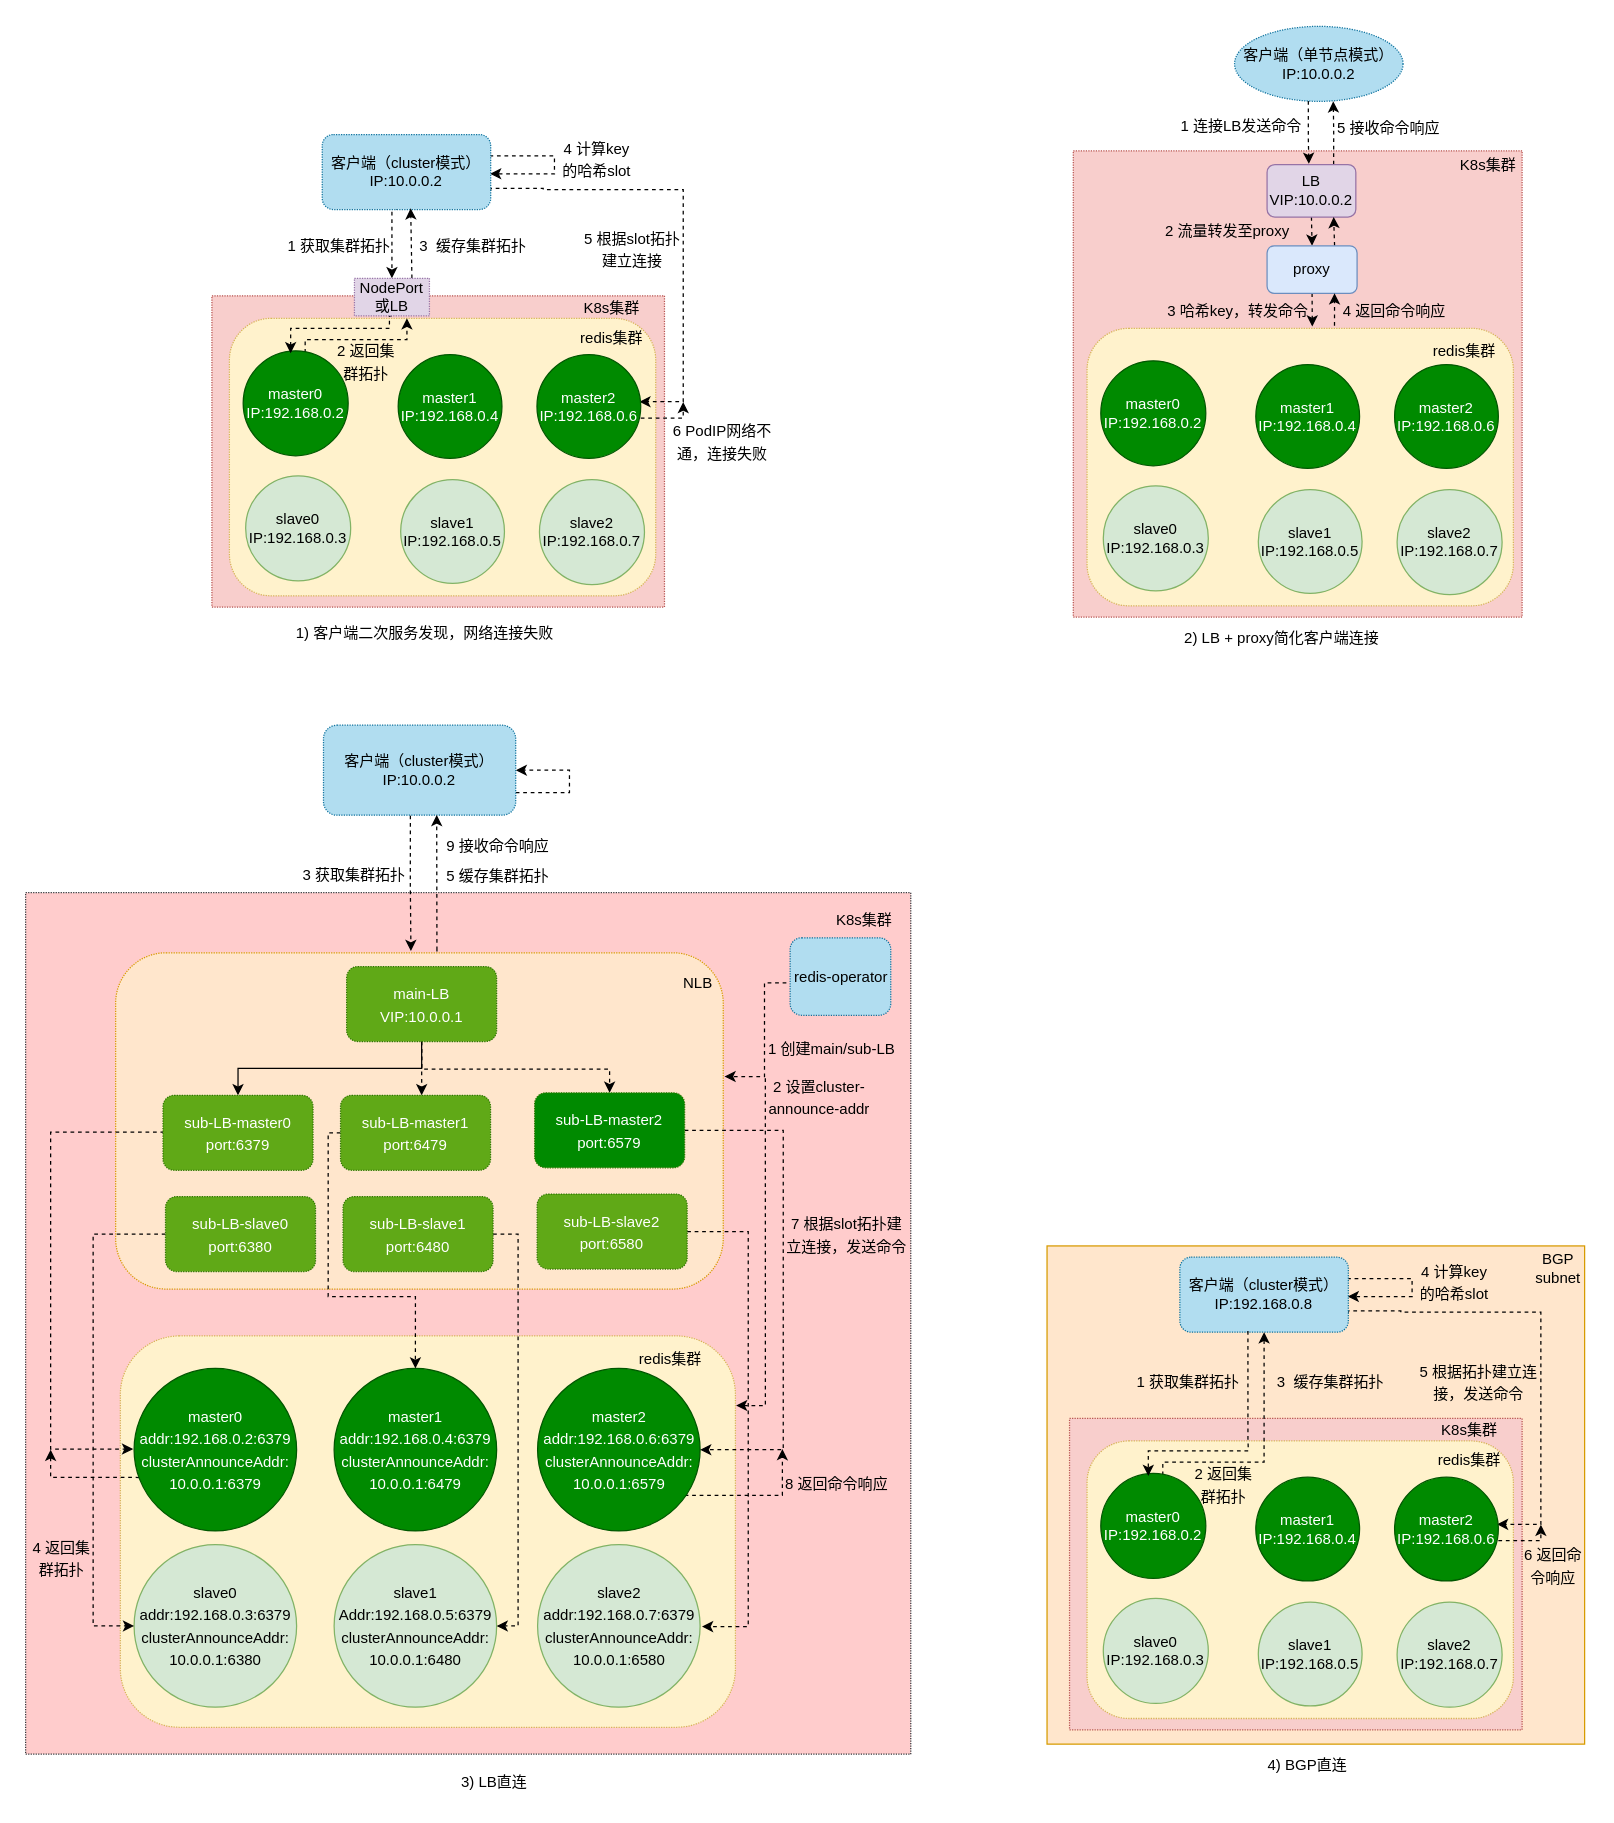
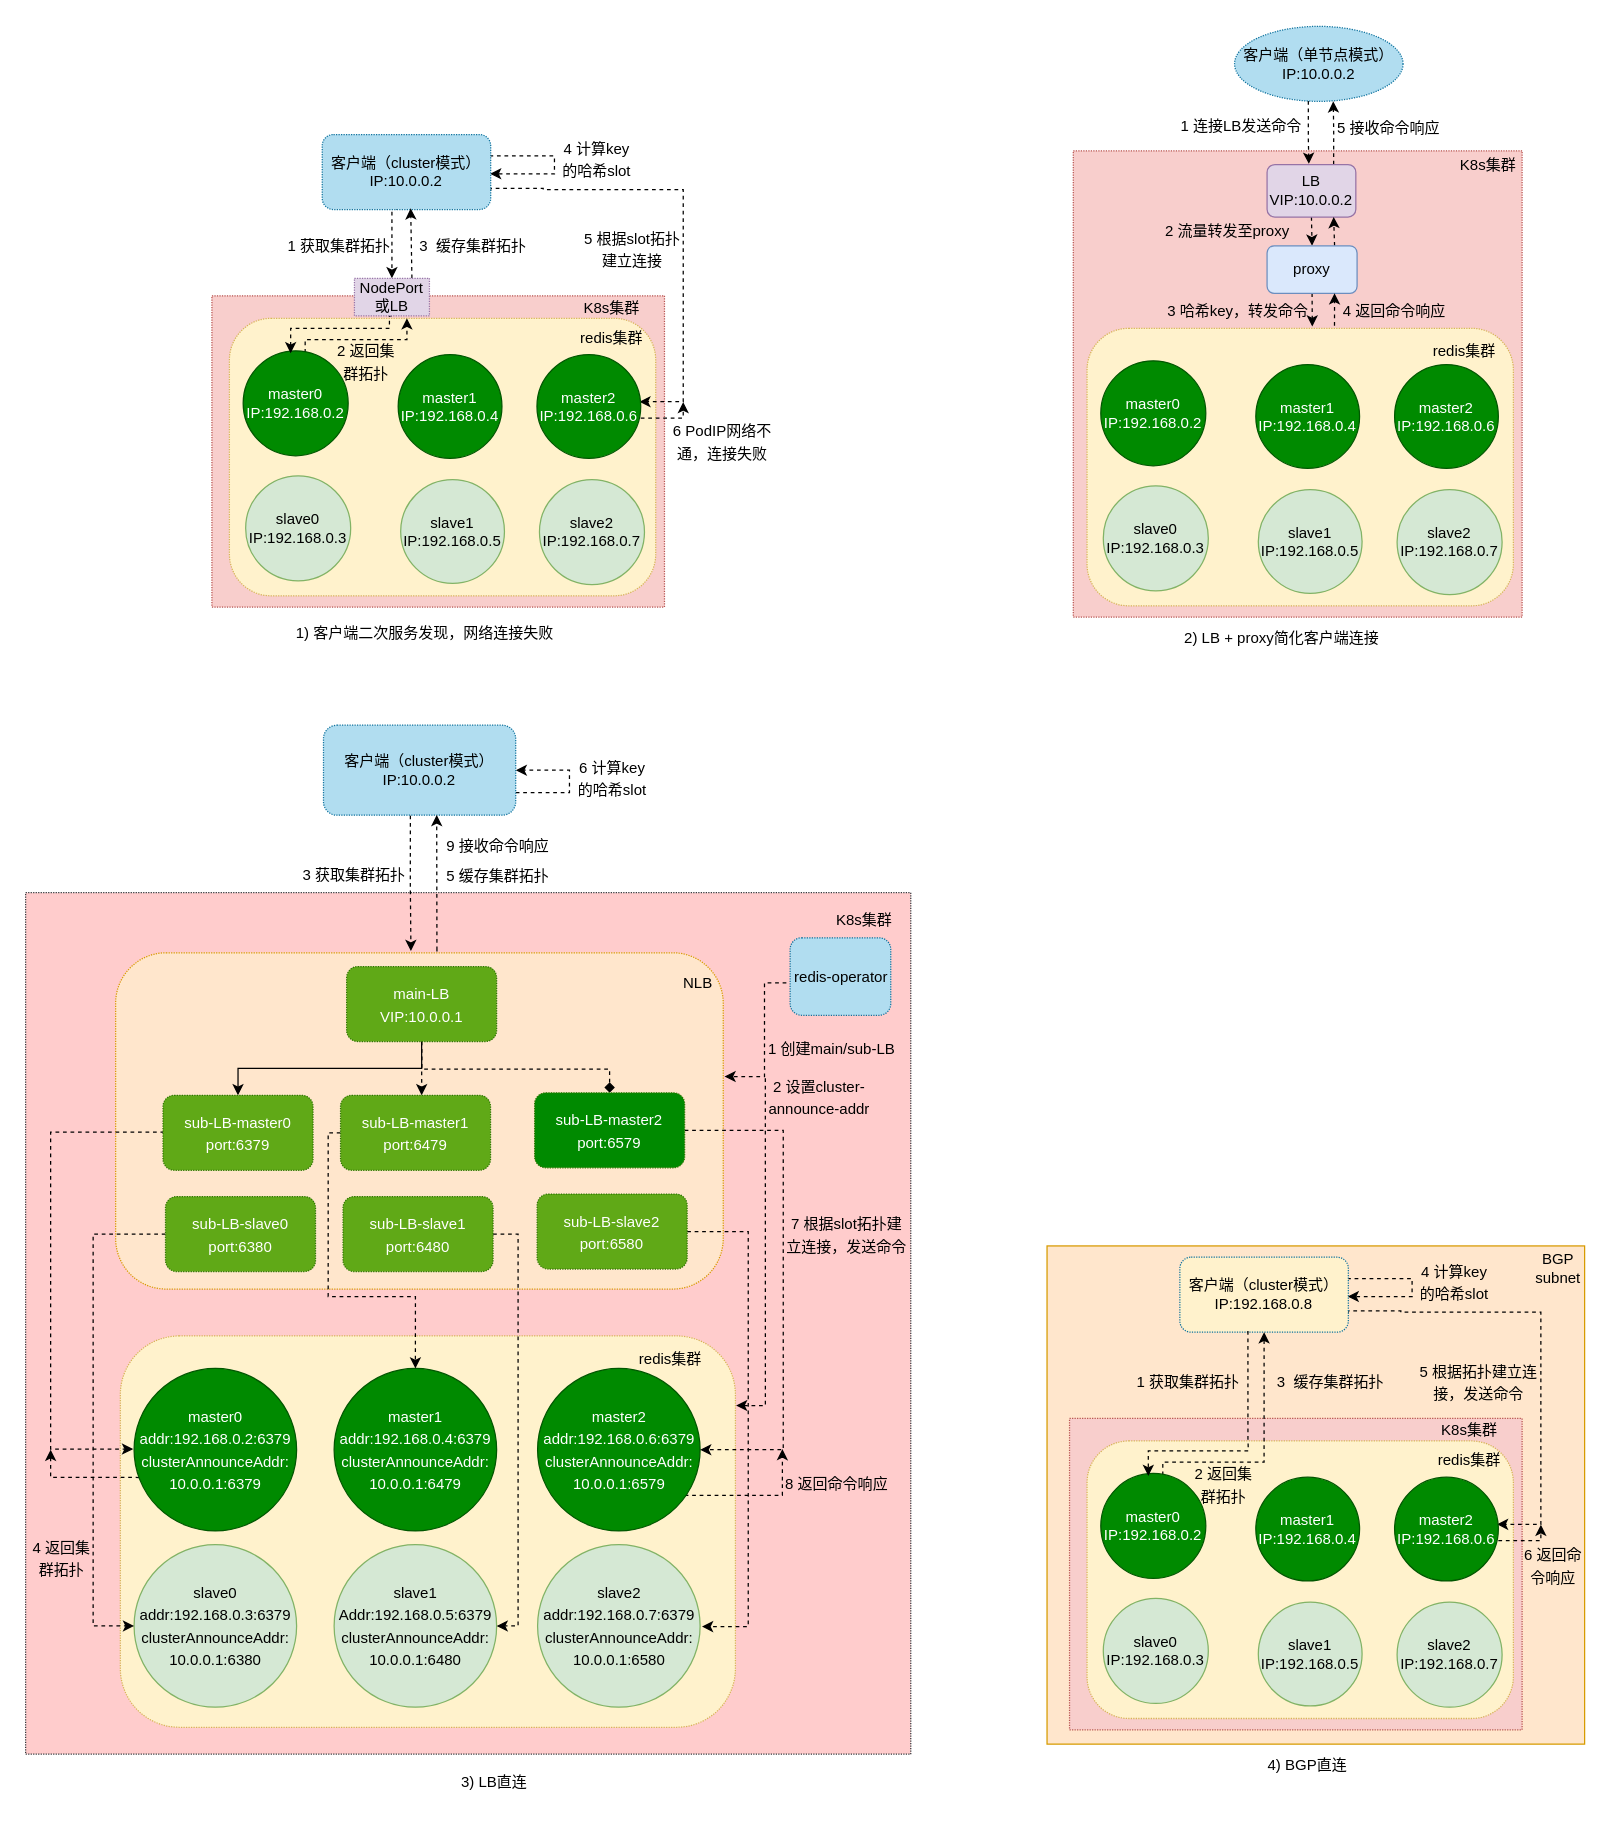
none -> (612, 778)
(610, 1082) -> (610, 1082)
(1264, 1294) -> (1264, 1294)
